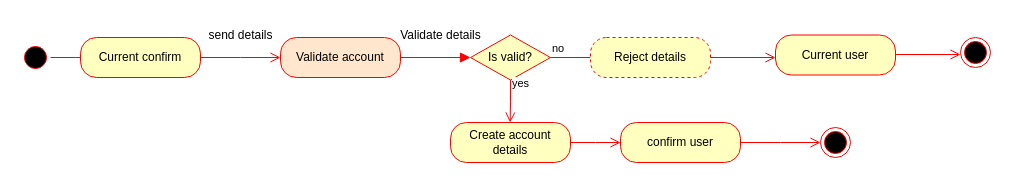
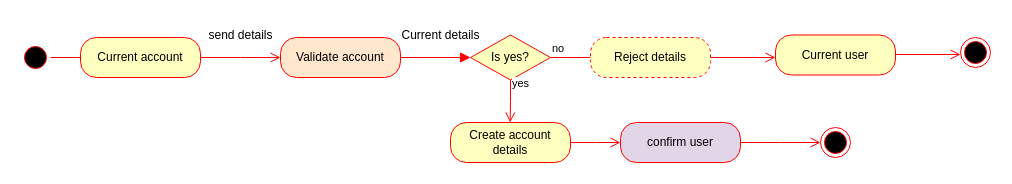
(441, 36) -> (441, 36)
(141, 58) -> (141, 58)
(511, 58) -> (511, 58)
(681, 143) -> (681, 143)
